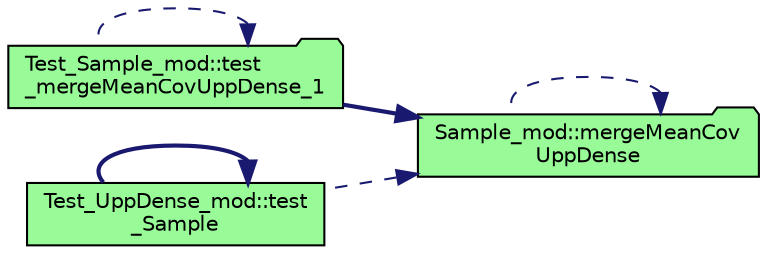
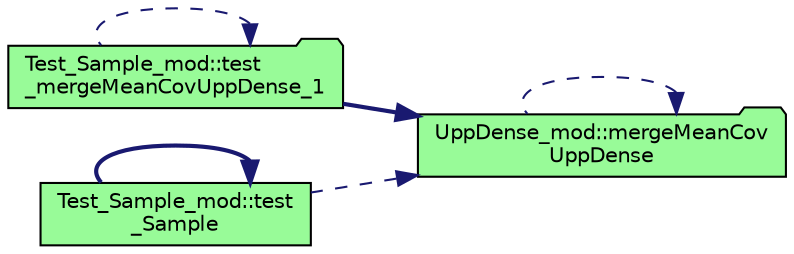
(588, 146) -> (602, 146)
(176, 214) -> (176, 214)
